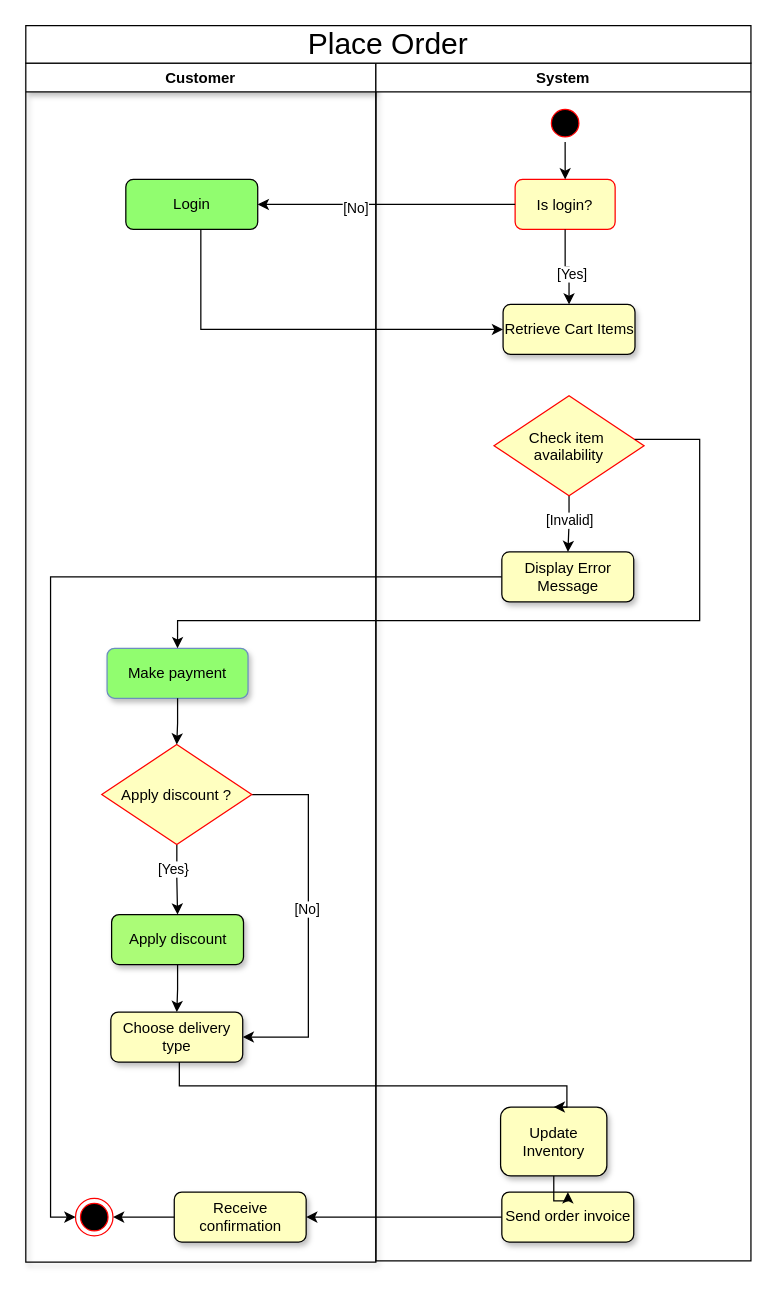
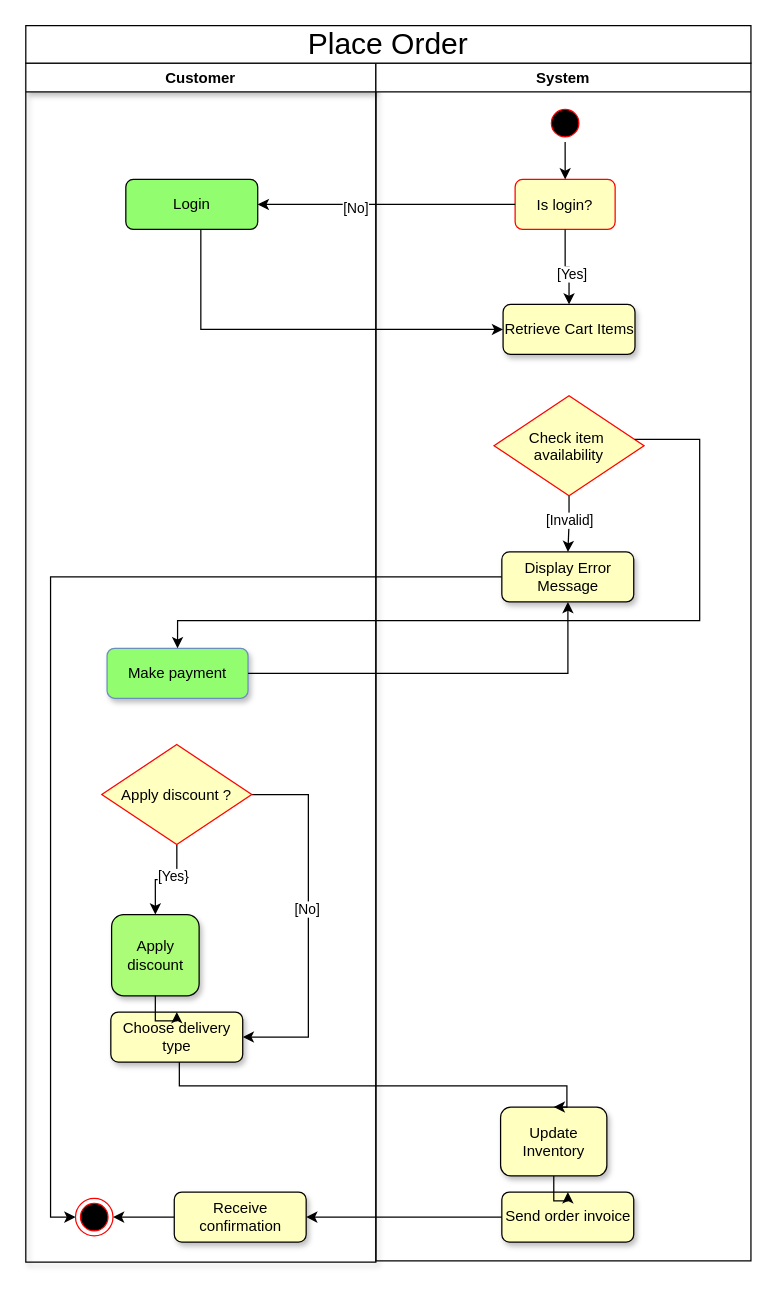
(177, 717) -> (439, 673)
(177, 939) -> (155, 955)
